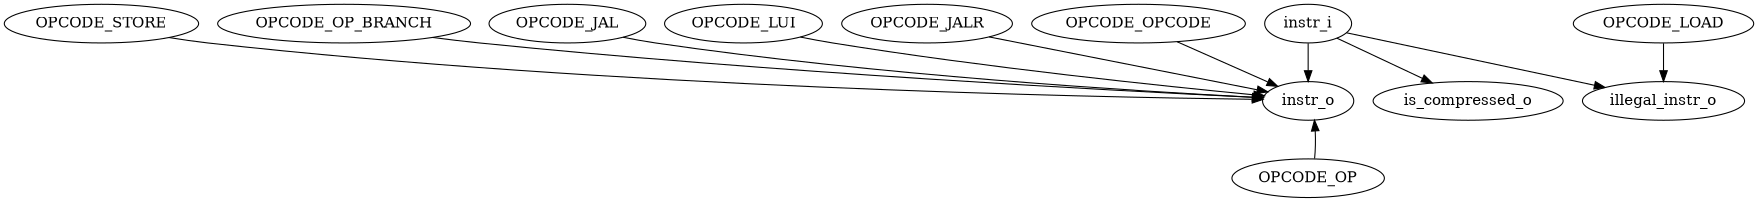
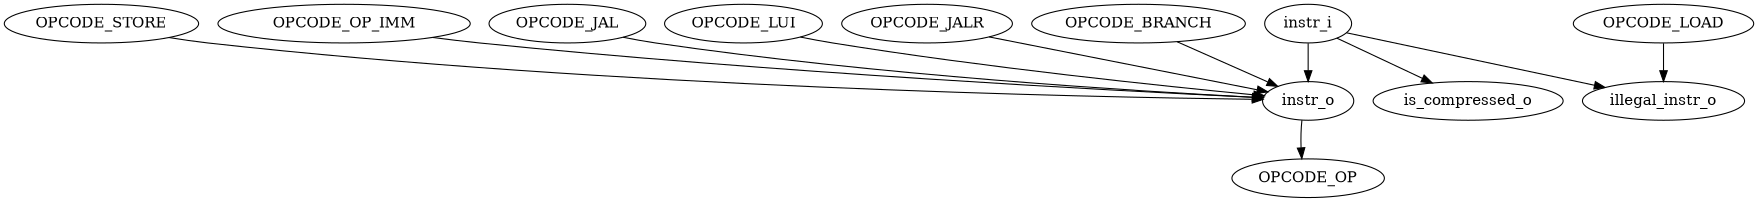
(344, 24) -> (344, 24)
(1139, 24) -> (1139, 24)
(1315, 145) -> (1301, 134)
